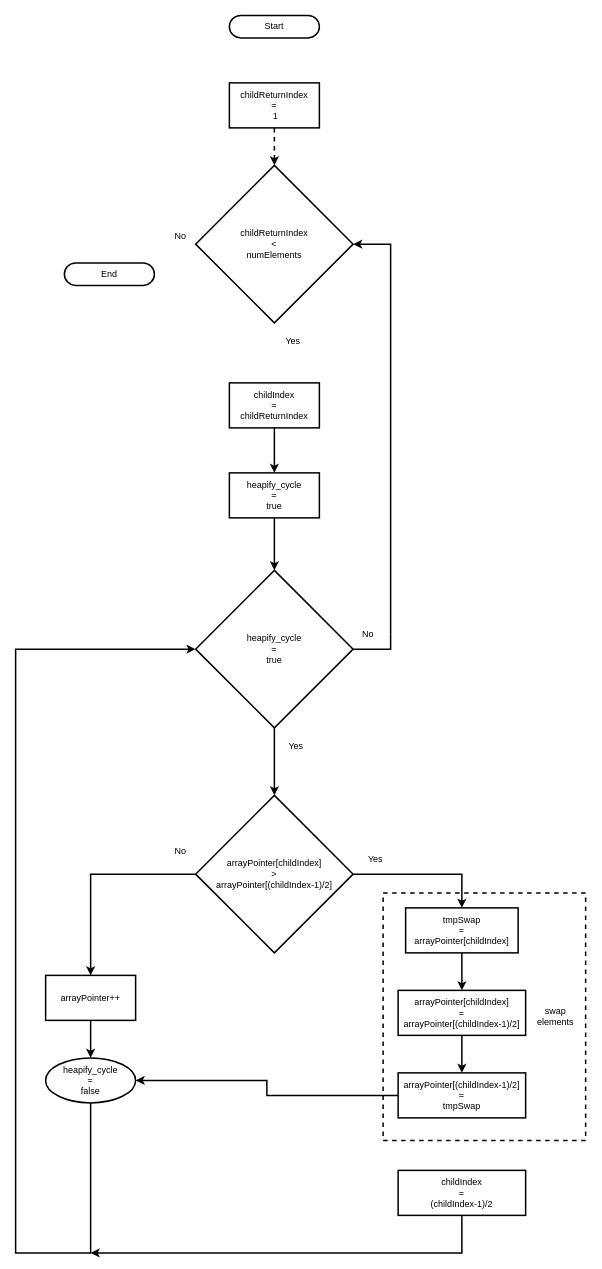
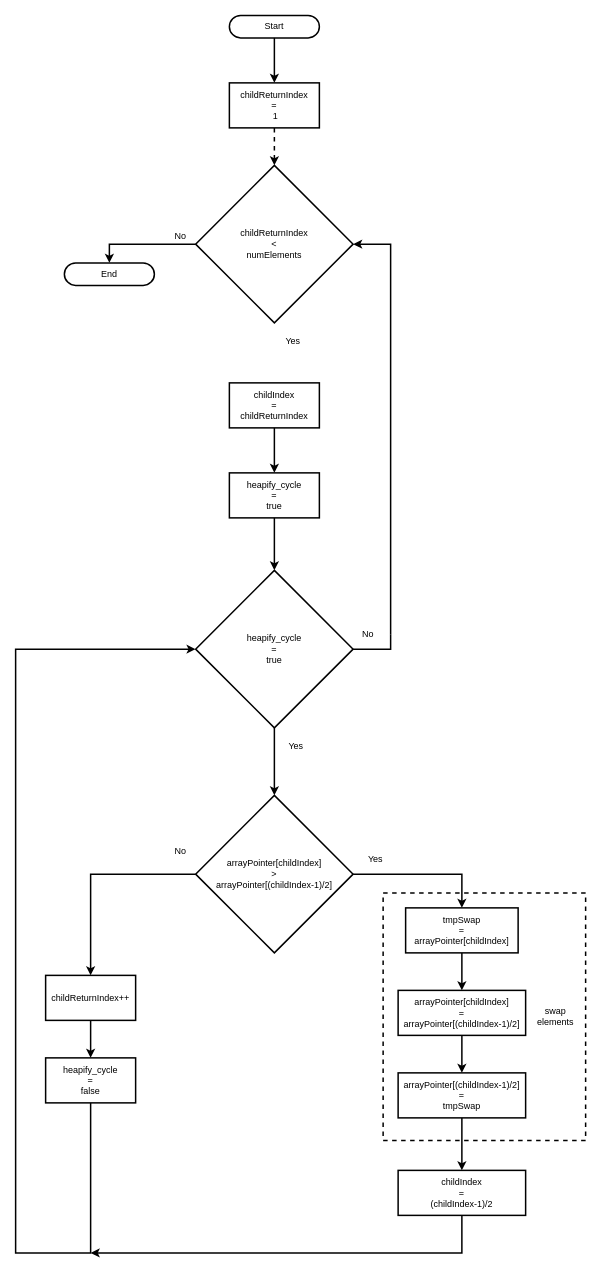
none -> (274, 57)
none -> (146, 244)
(90, 998) -> (90, 998)
(90, 1080) -> (90, 1080)
(267, 1091) -> (462, 1141)
